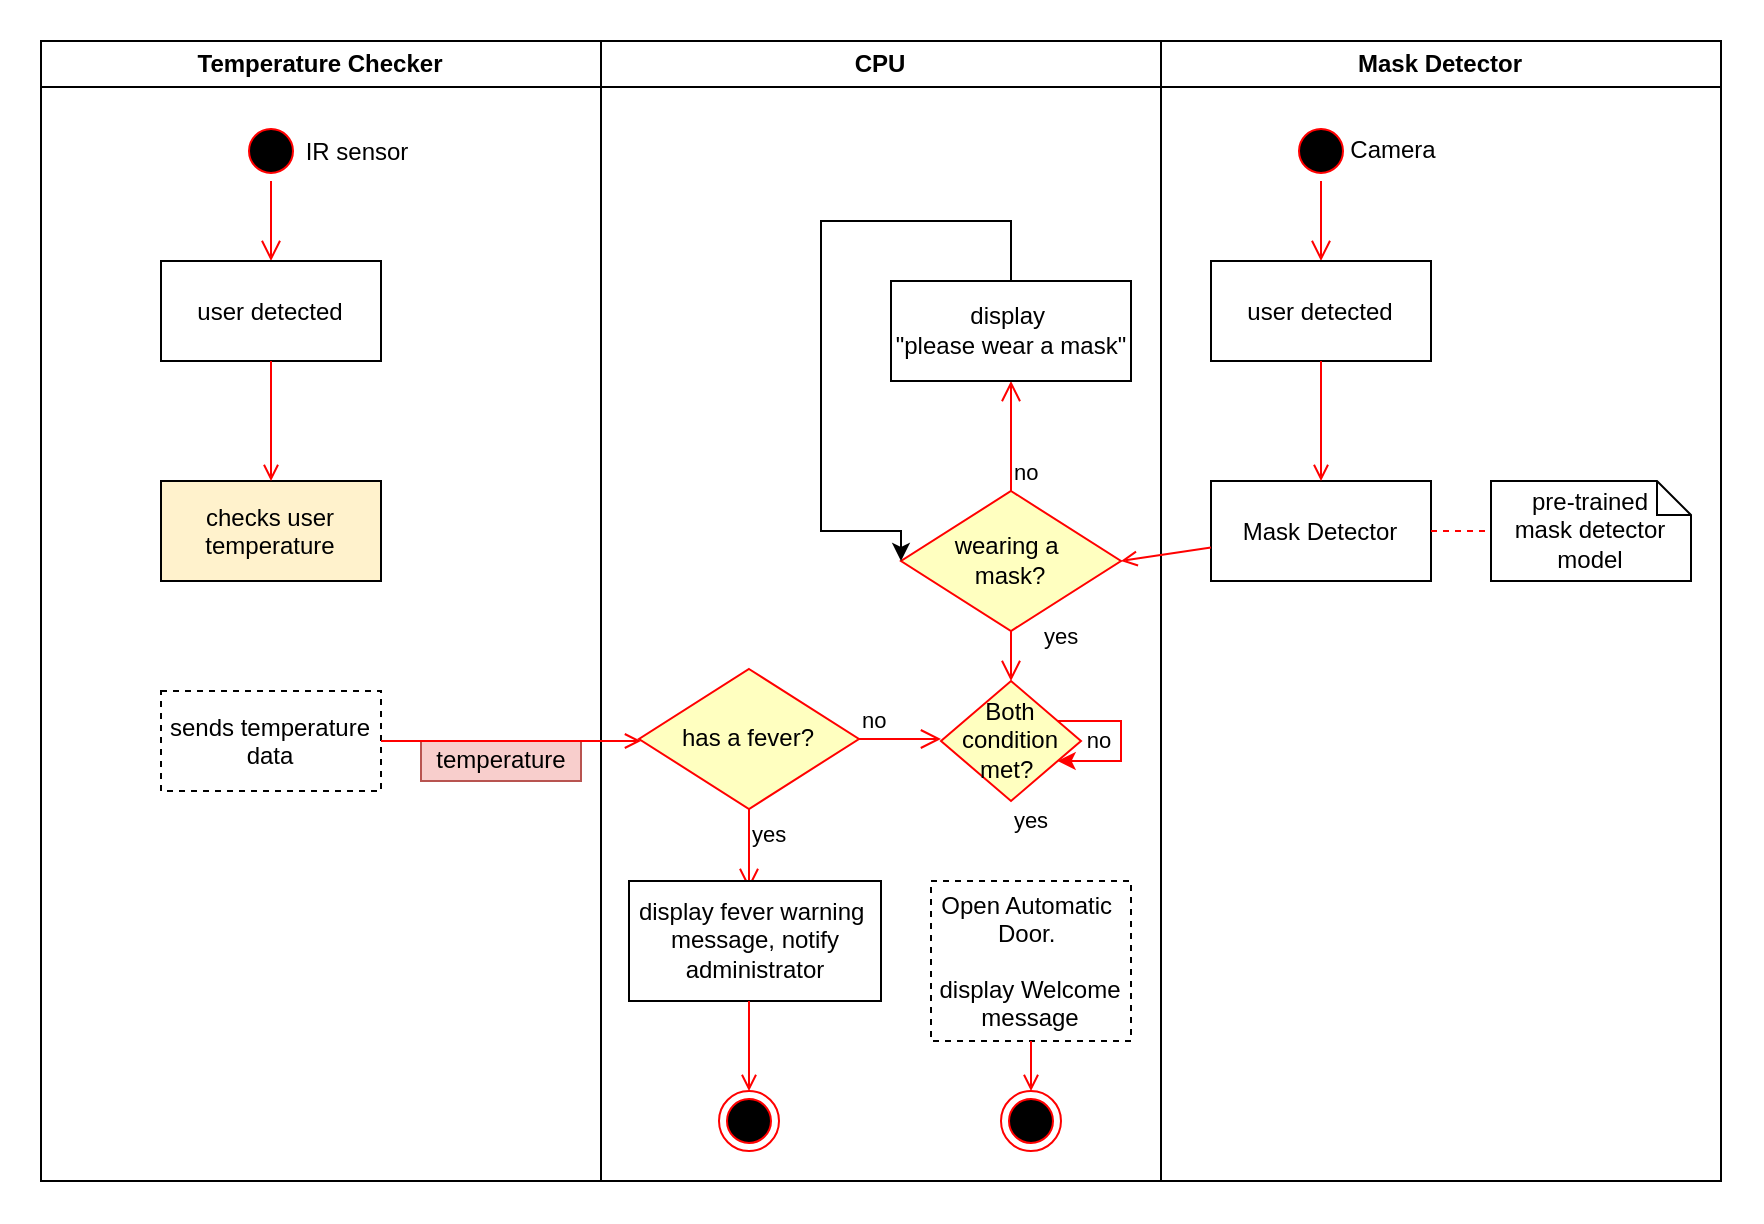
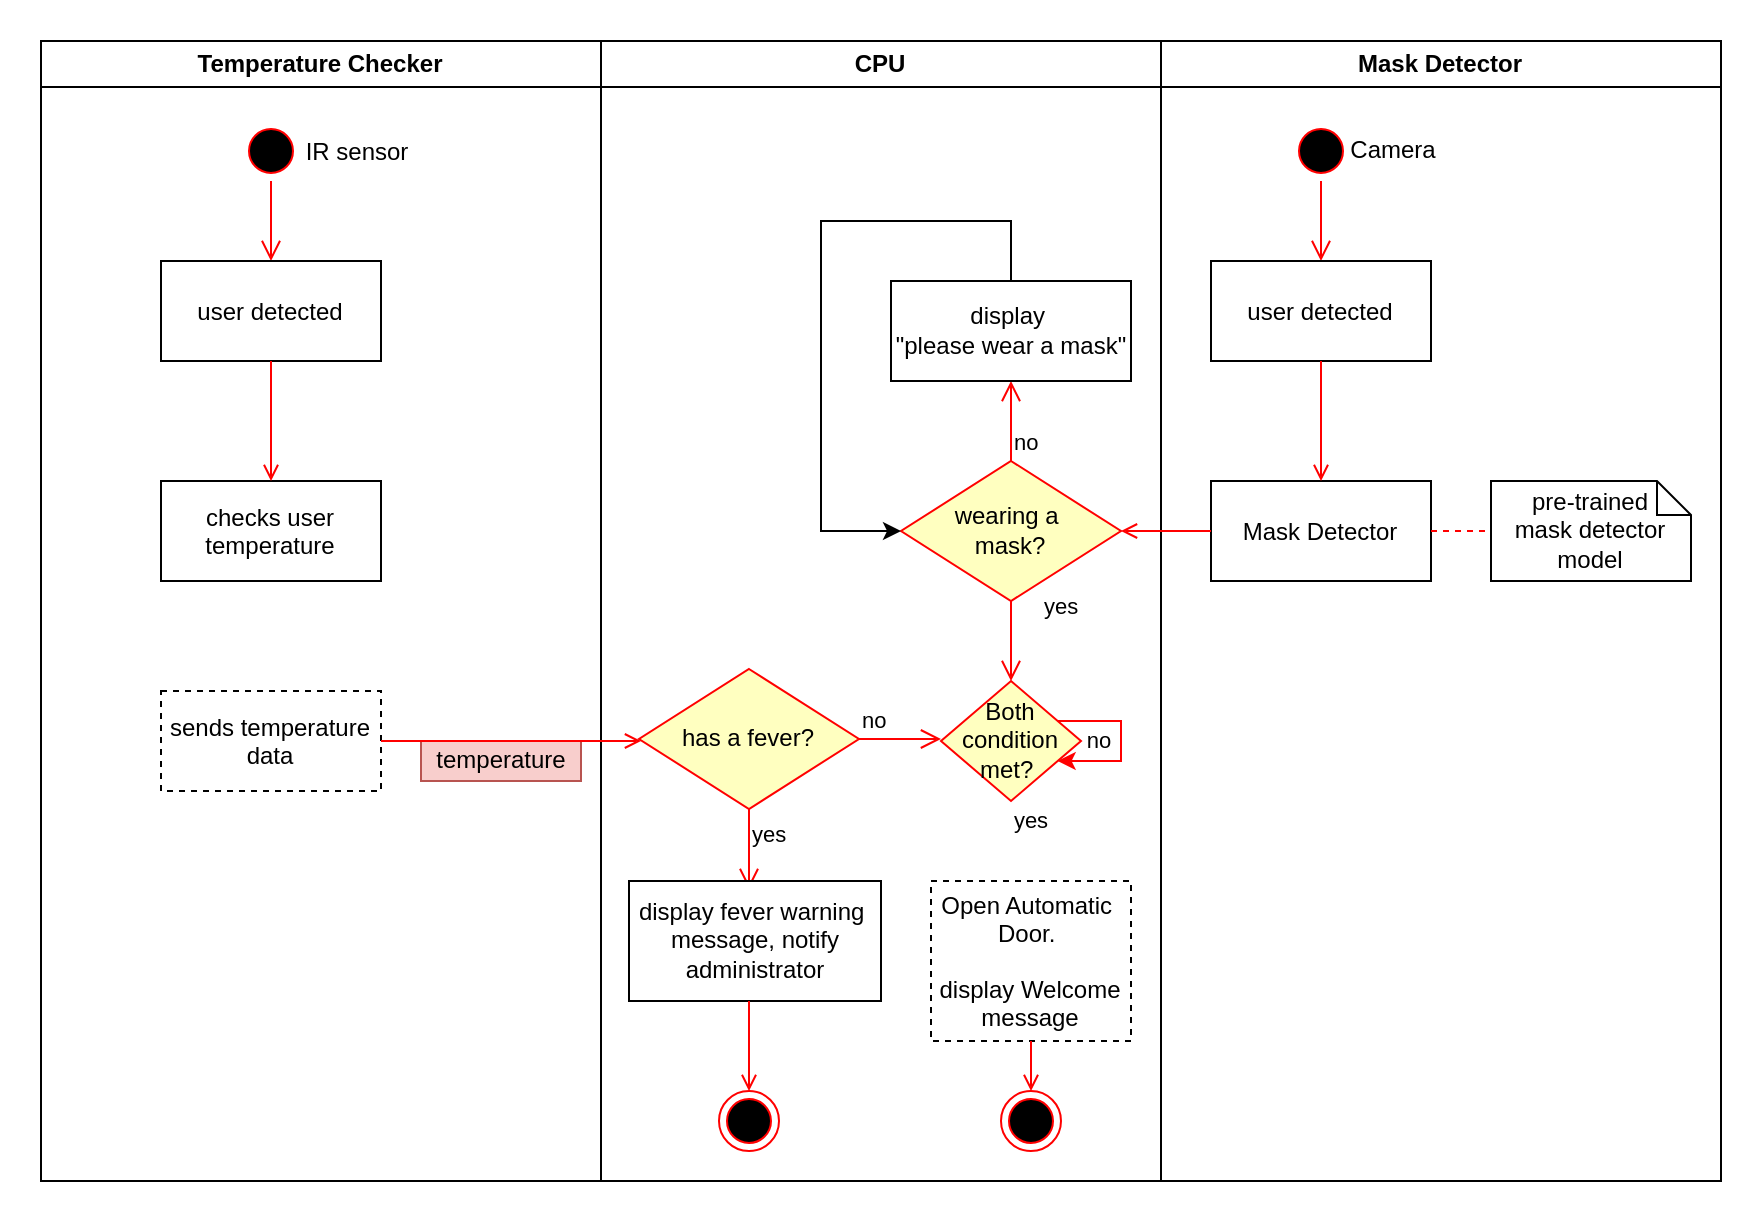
(271, 531) -> (271, 531)
(1011, 561) -> (1011, 531)
